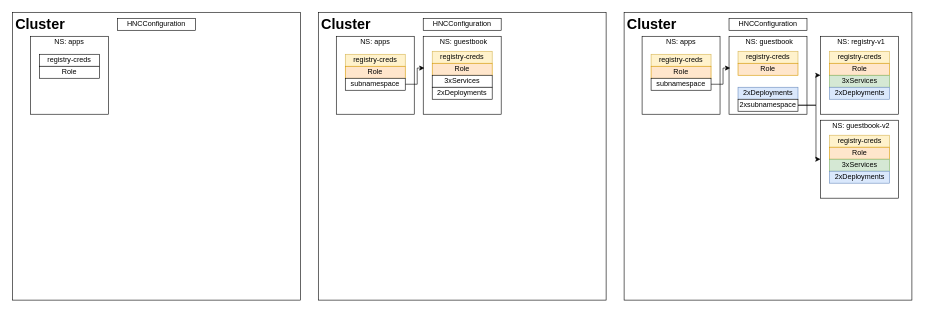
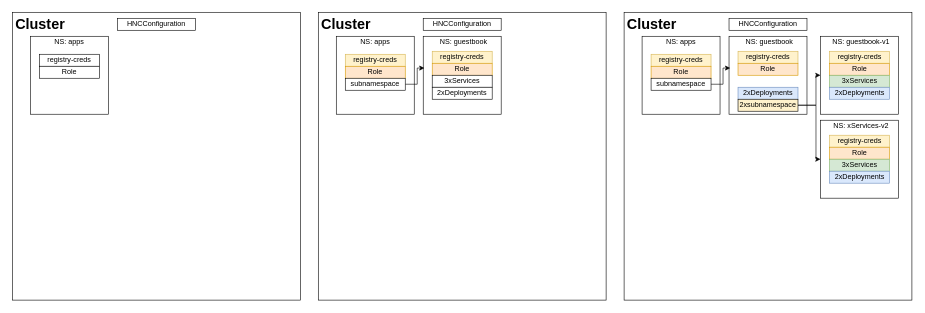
(862, 42) -> (862, 42)
(768, 105) -> (768, 105)
(862, 126) -> (862, 126)
